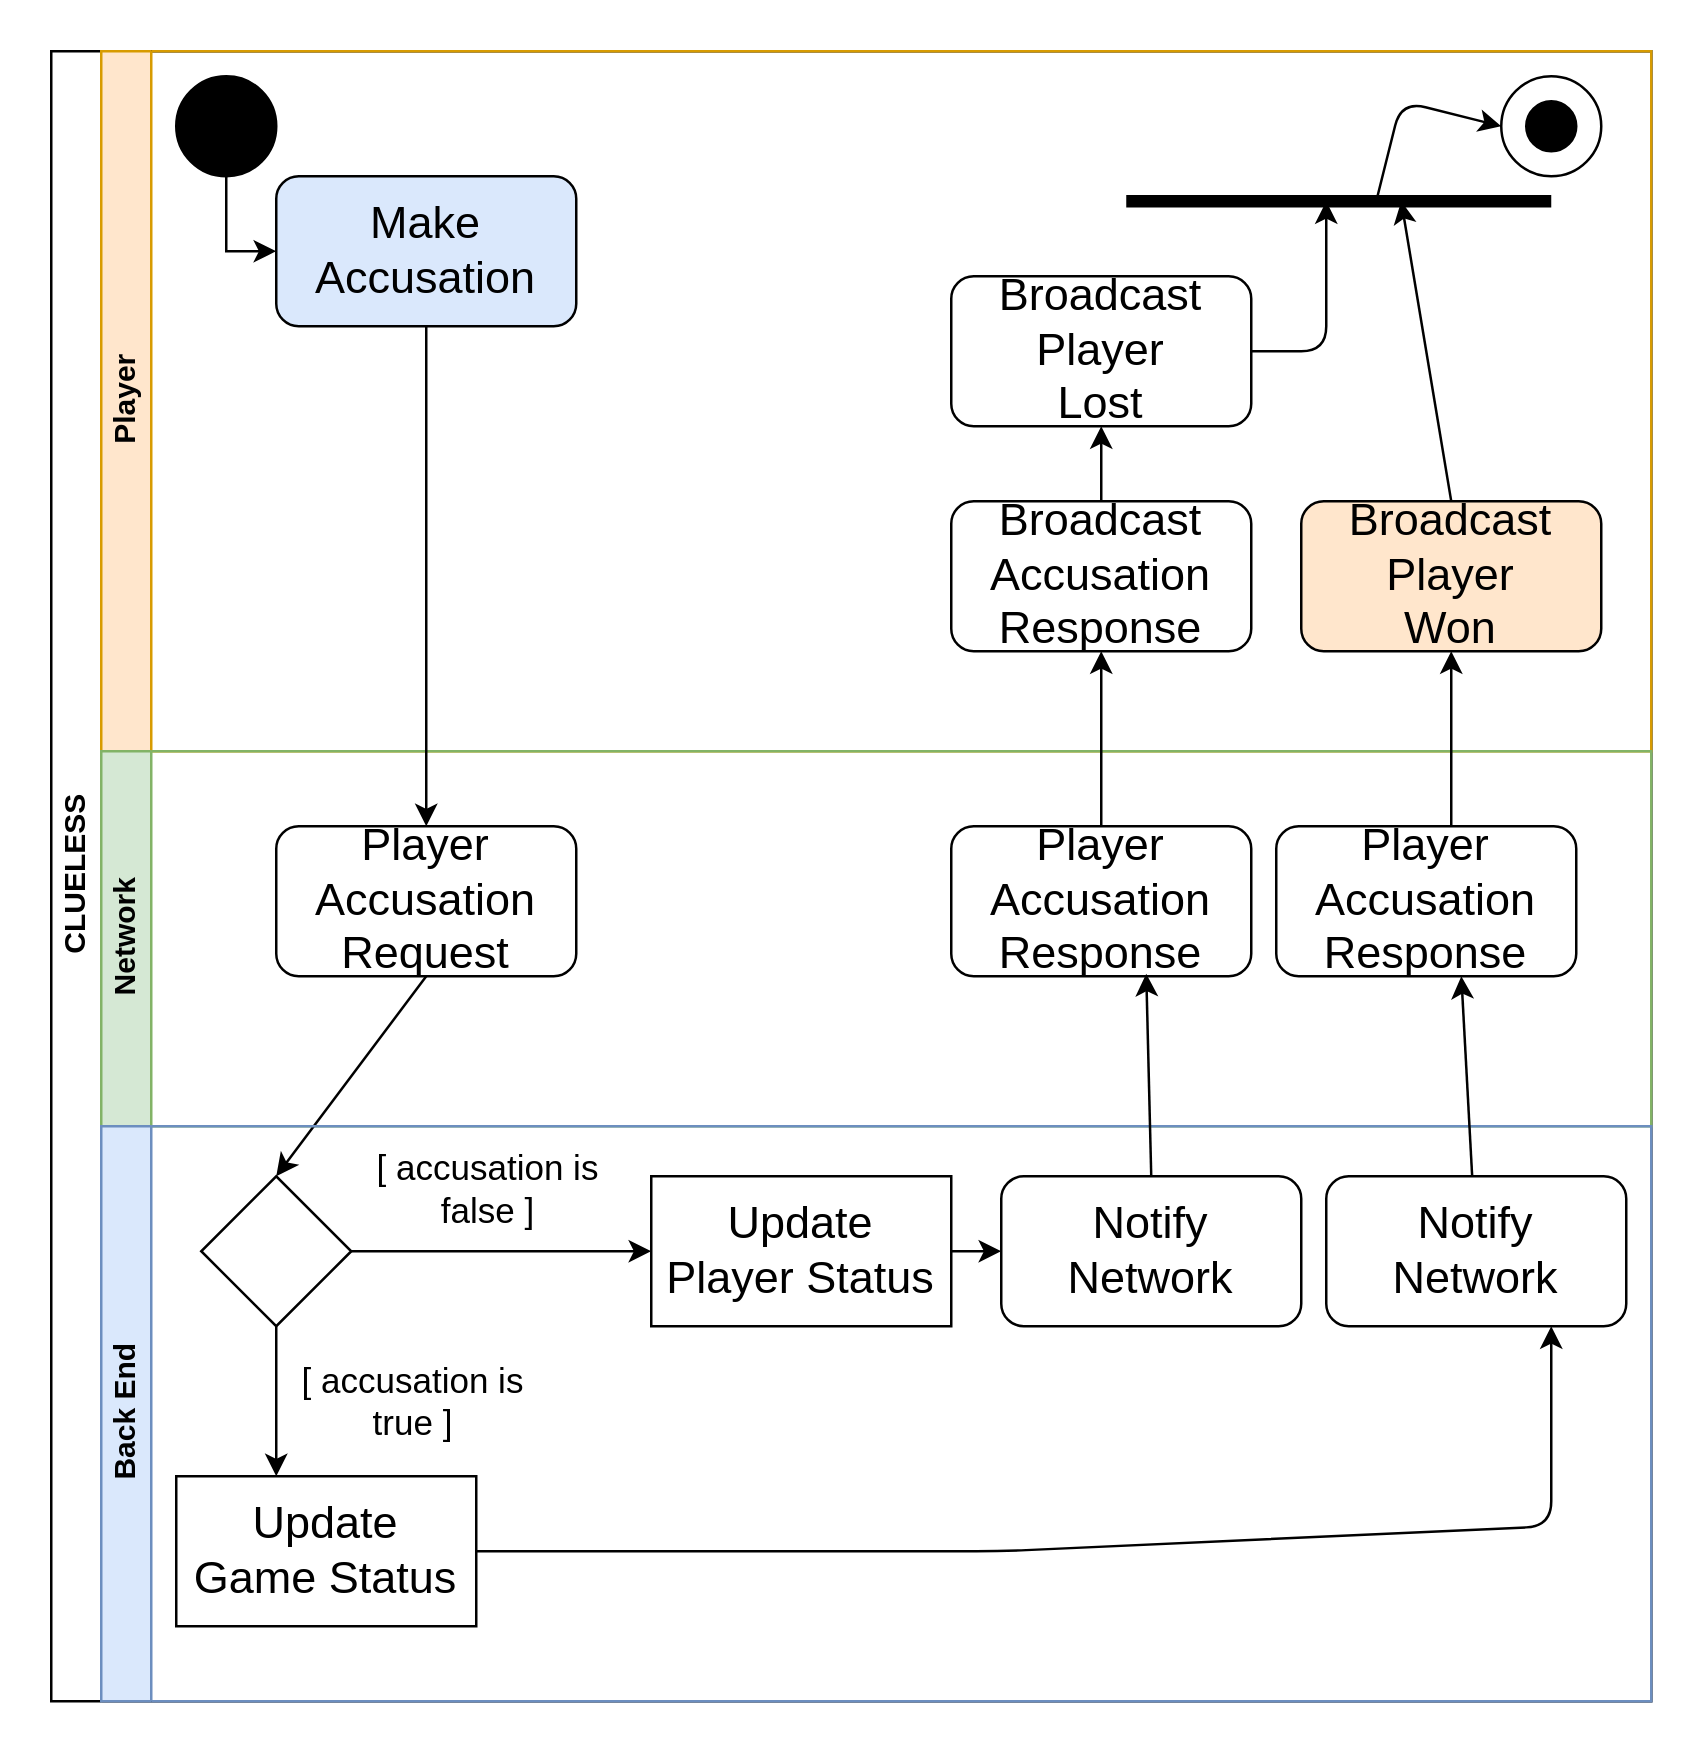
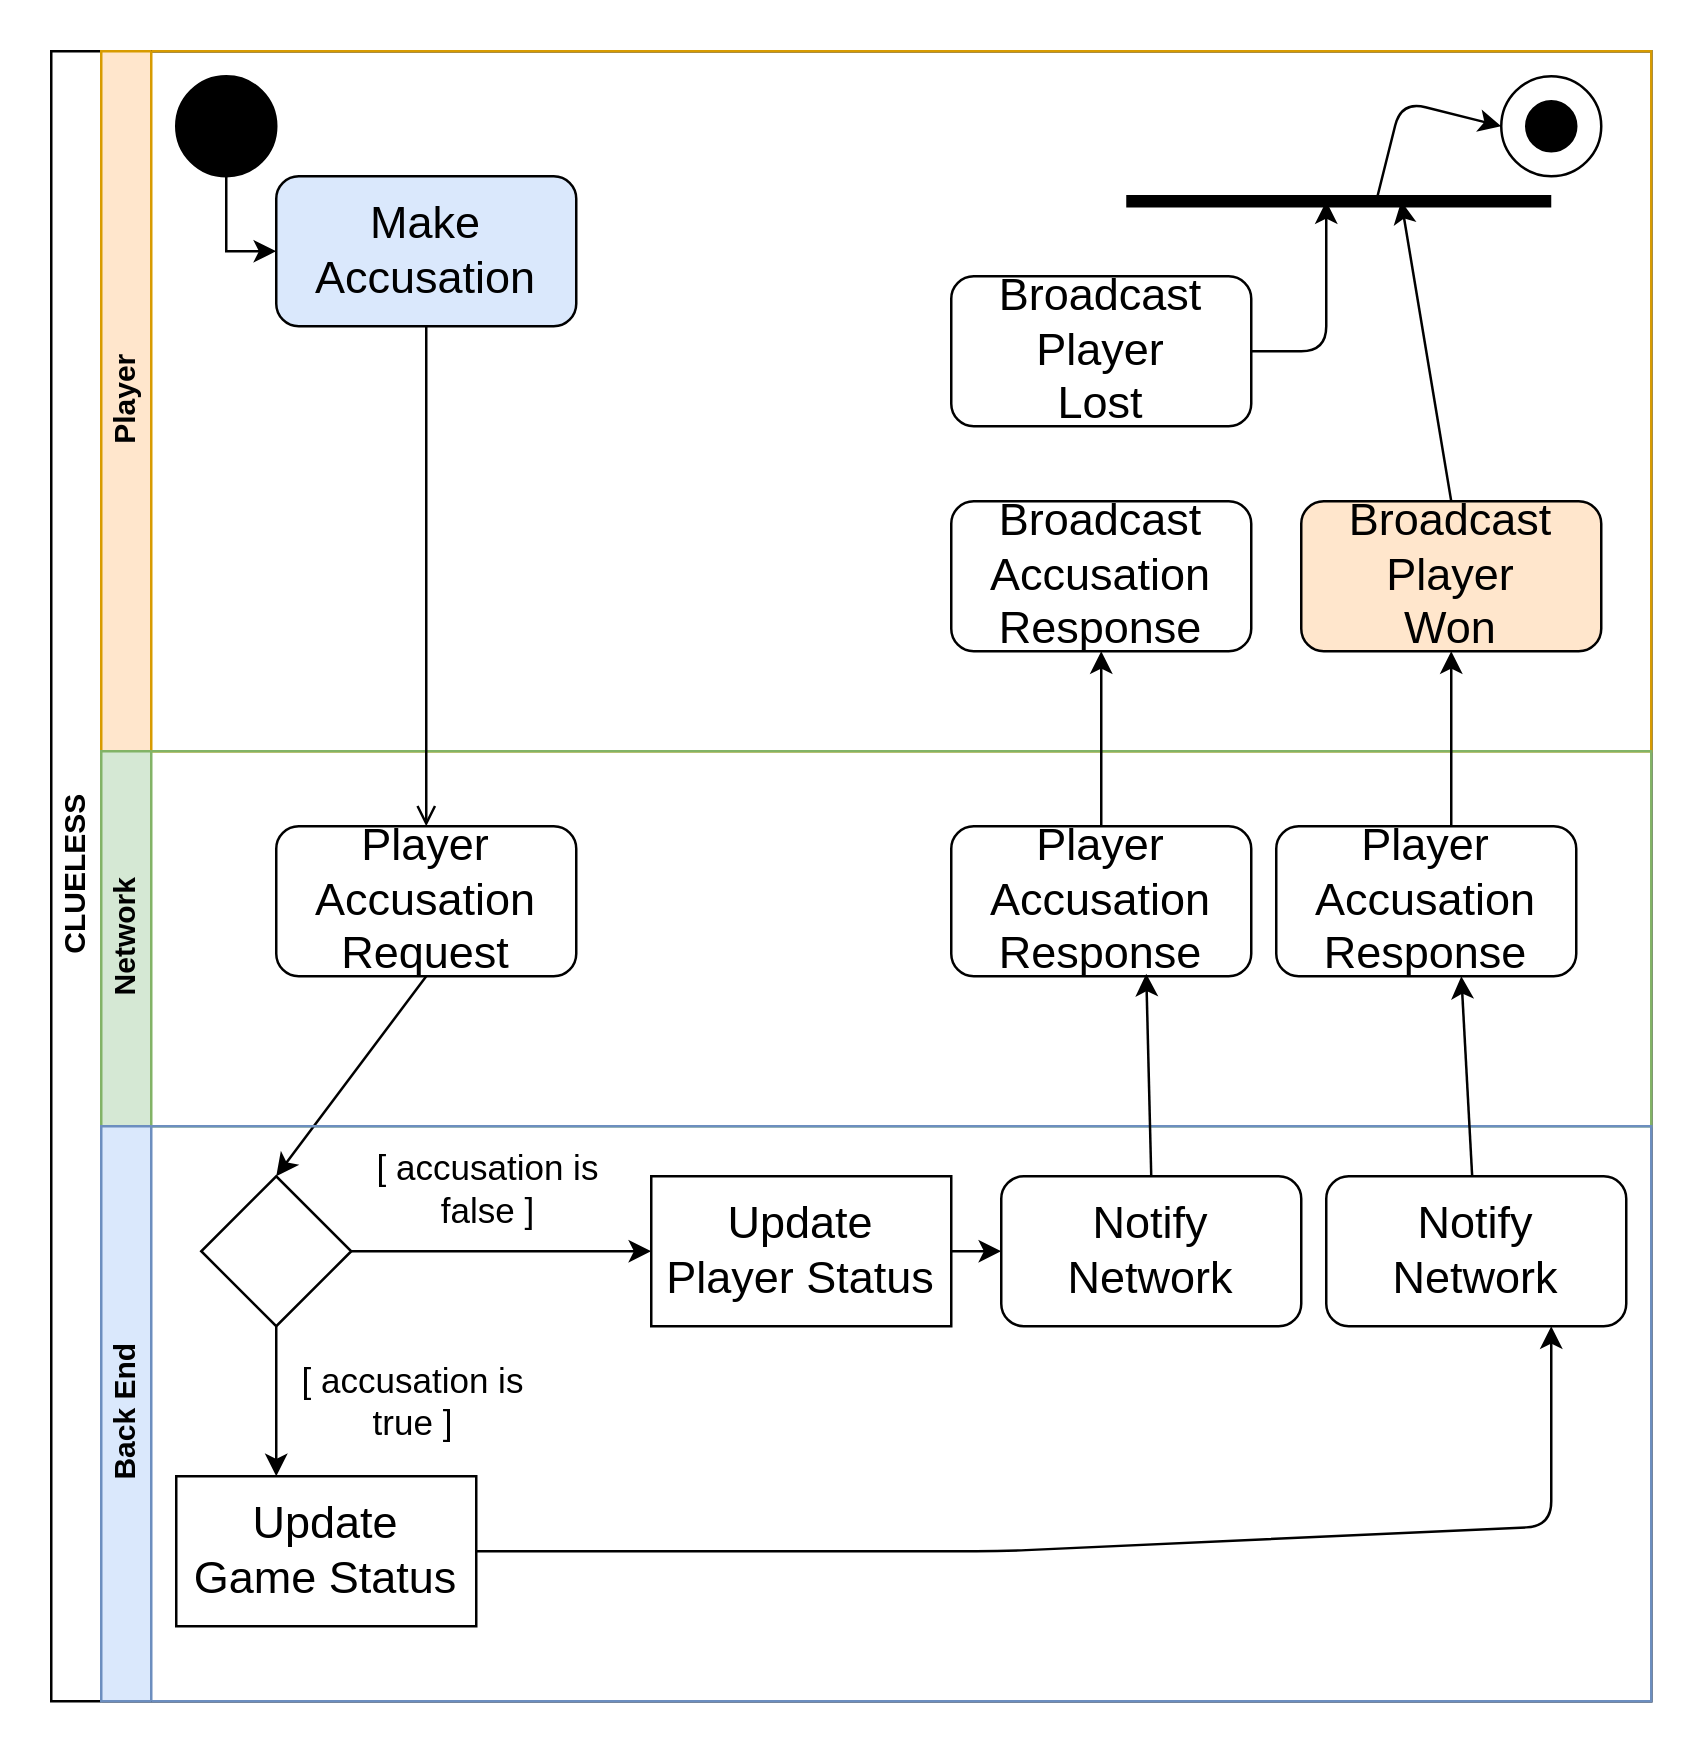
(1101, 472) -> none
(426, 808) -> (426, 812)
